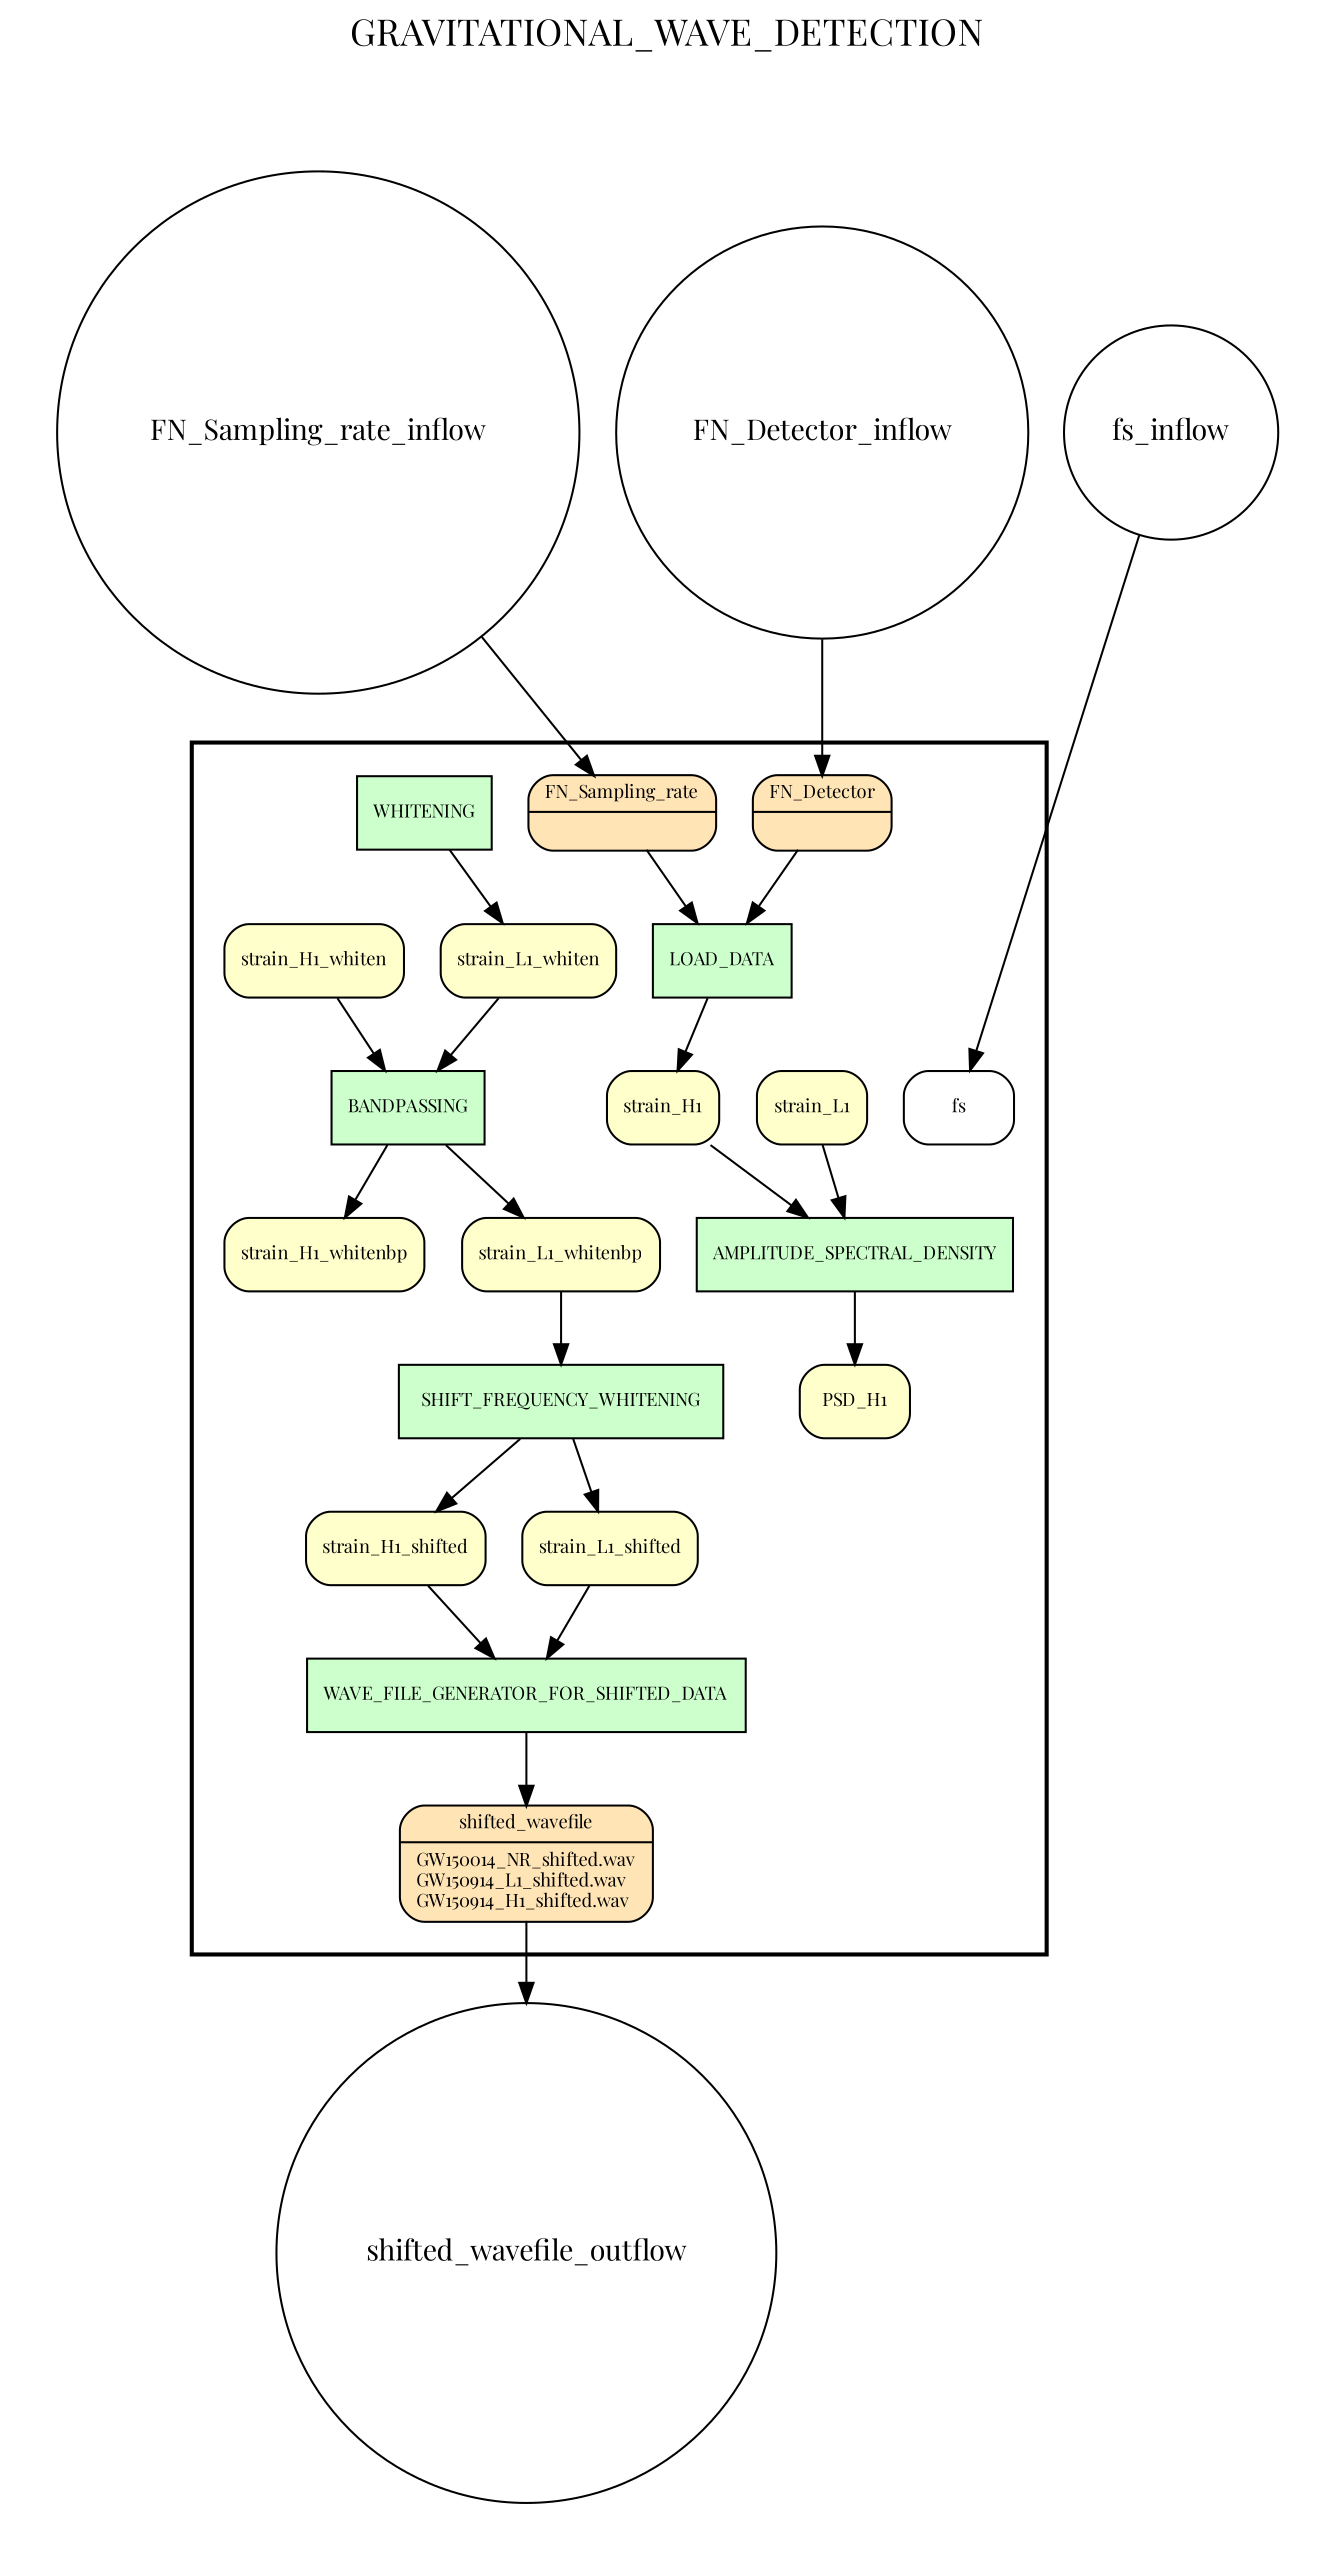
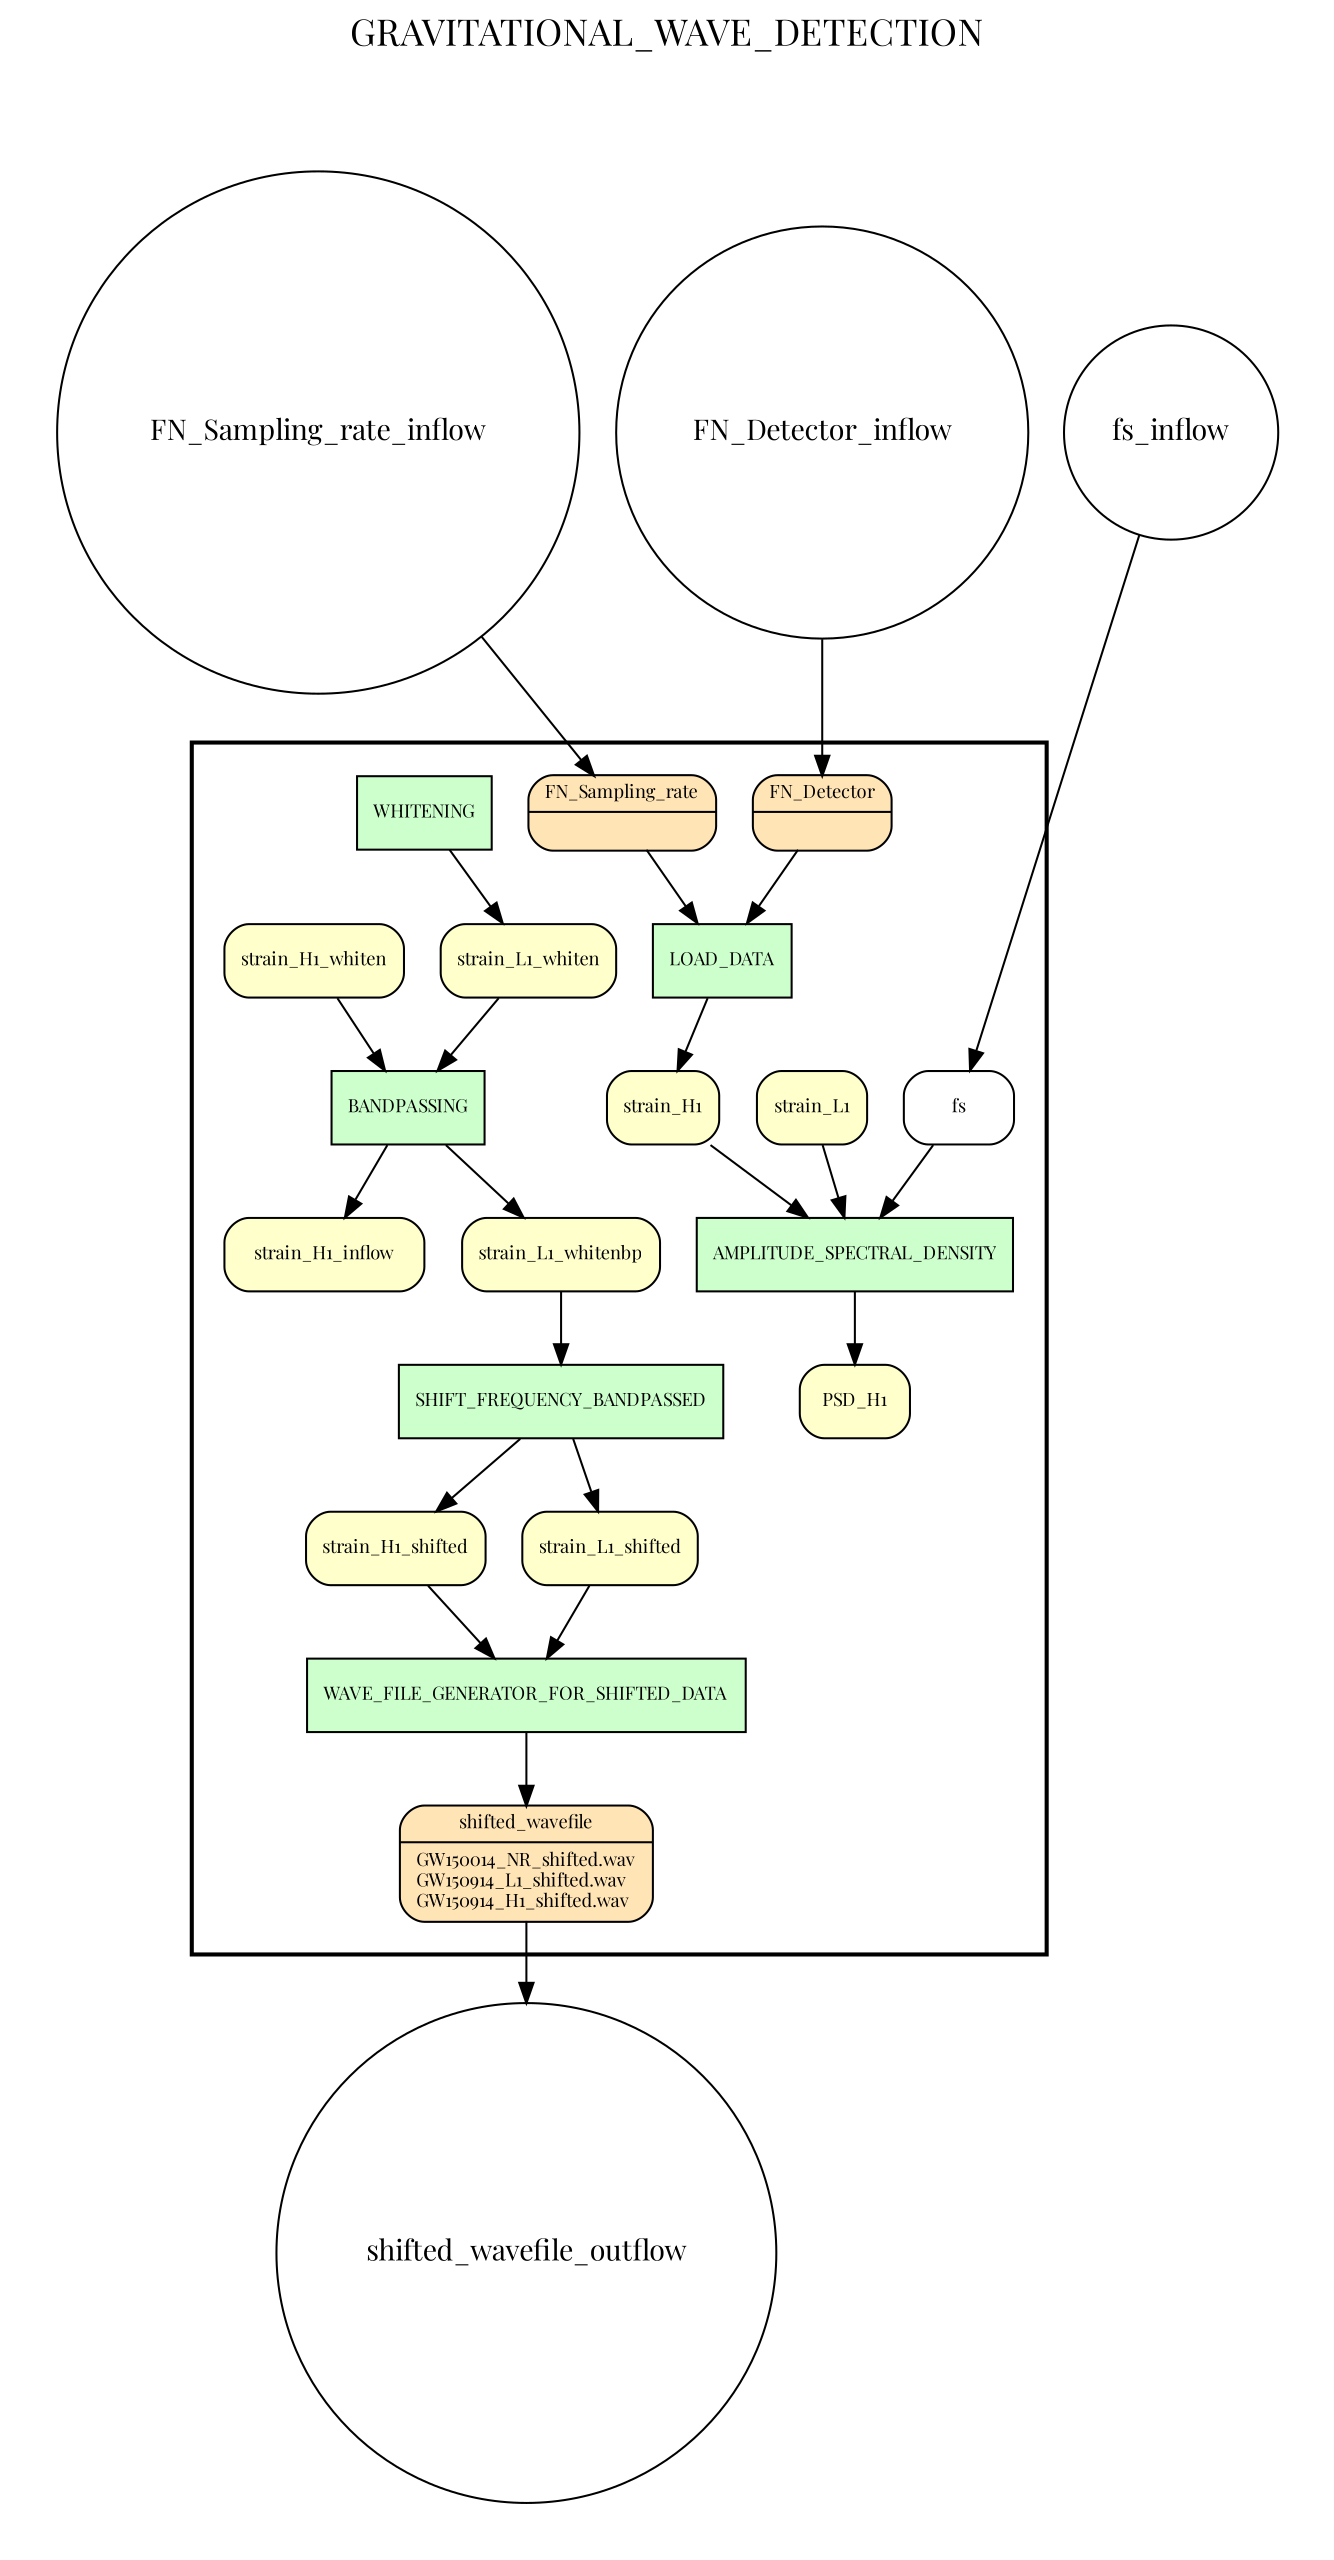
none -> (913, 1173)
(324, 1255) -> (324, 1255)
(561, 1402) -> (561, 1402)
